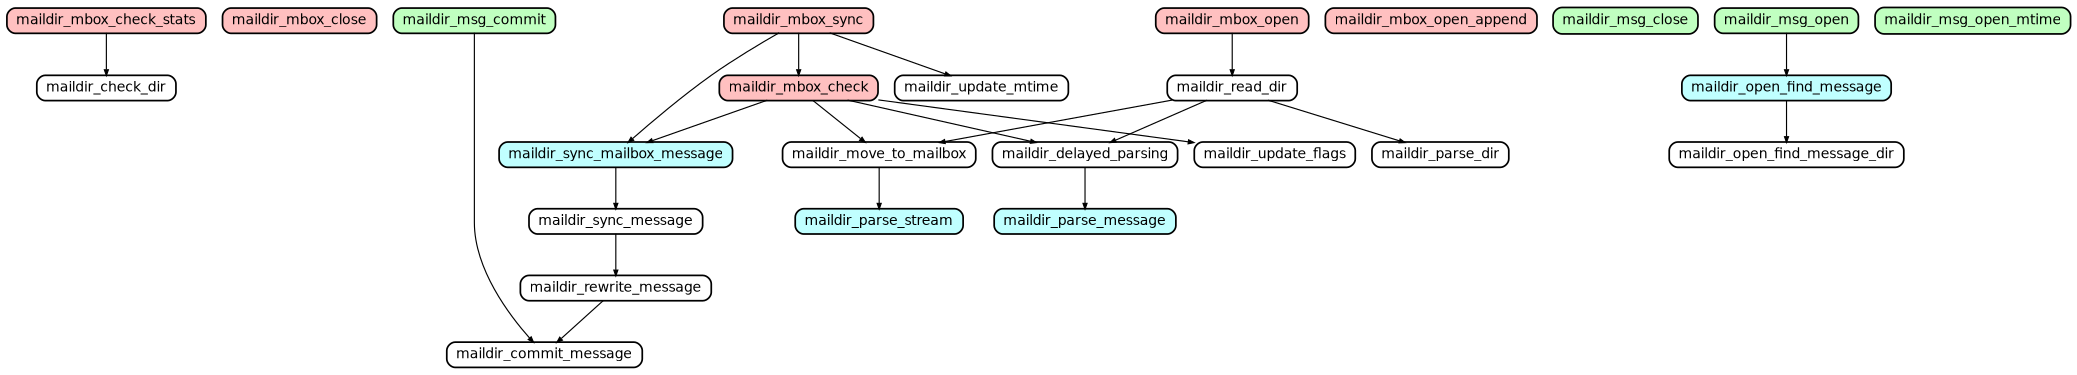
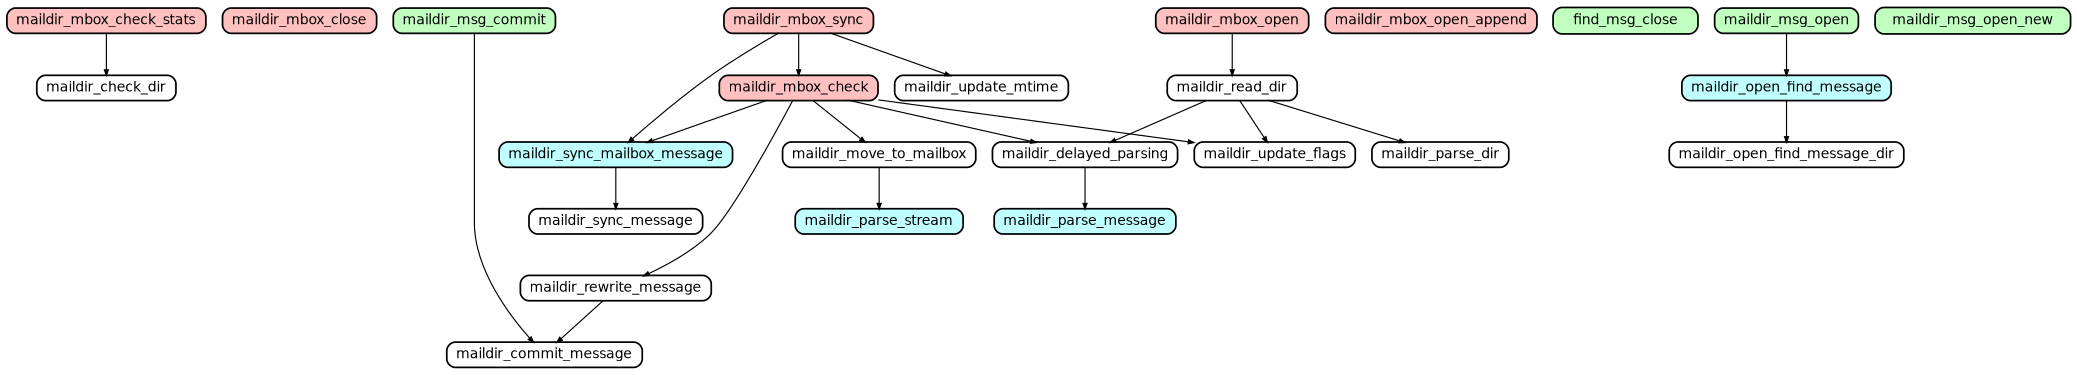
(1626, 21) -> (1626, 21)
(1973, 21) -> (1973, 21)
(1070, 119) -> (1252, 119)
(616, 252) -> (735, 200)
